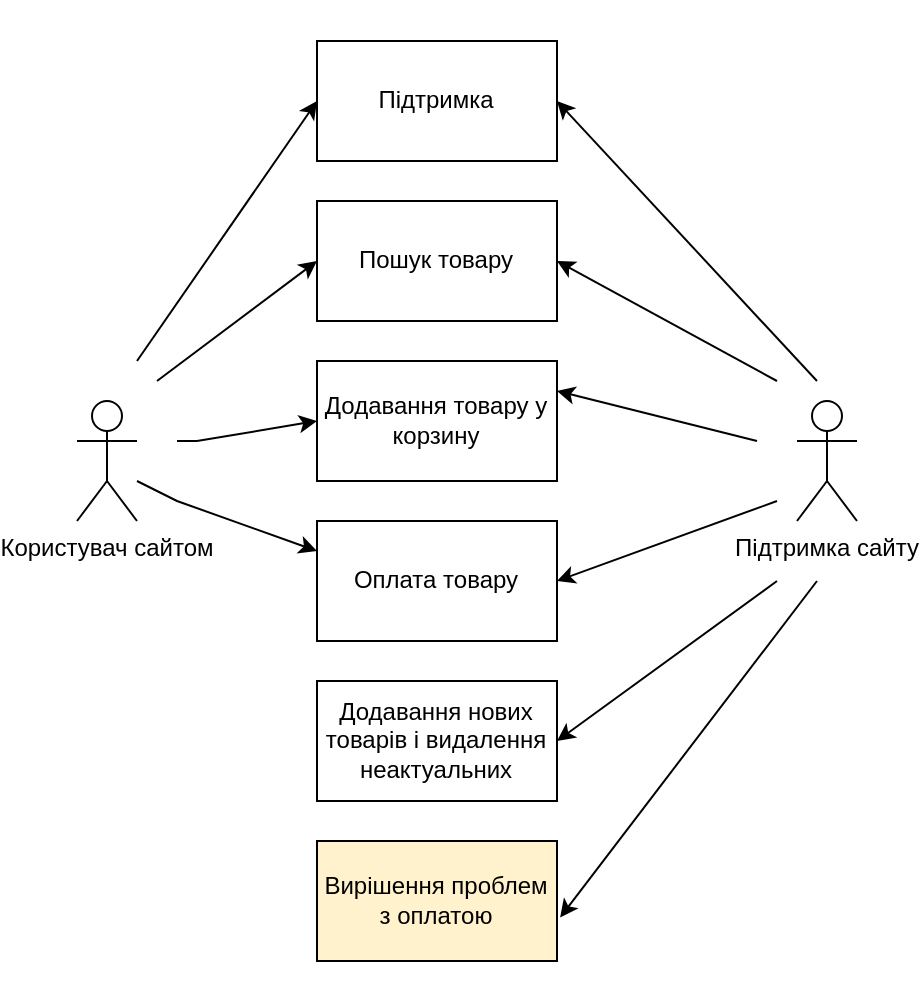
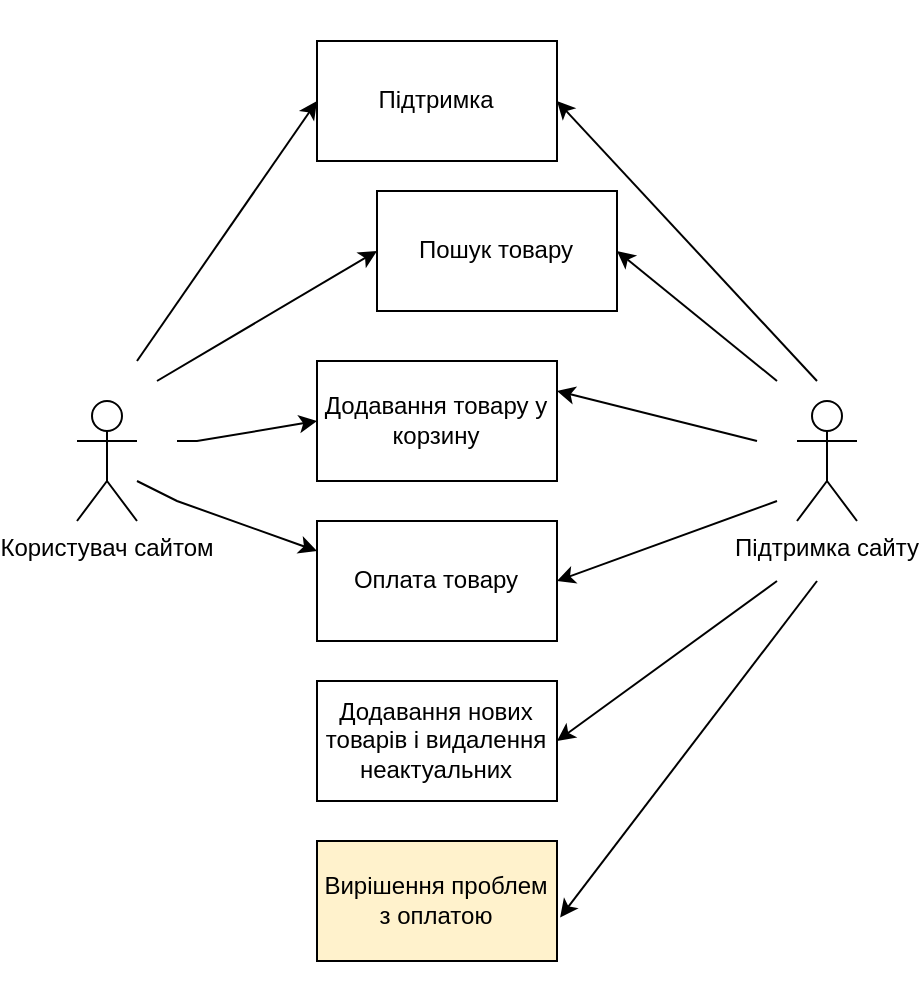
(437, 261) -> (497, 251)
